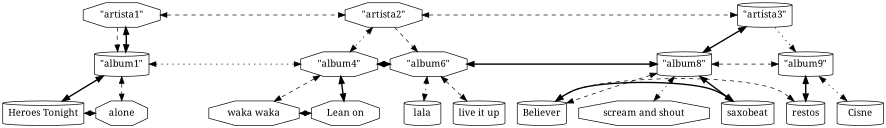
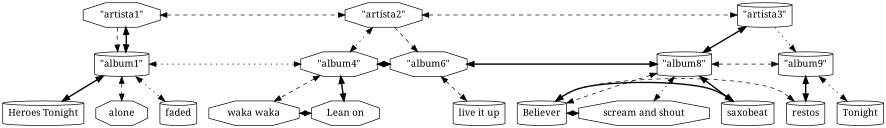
(91, 113) -> none
none -> (178, 113)
(422, 113) -> none
none -> (574, 113)
(860, 113) -> (860, 113)
